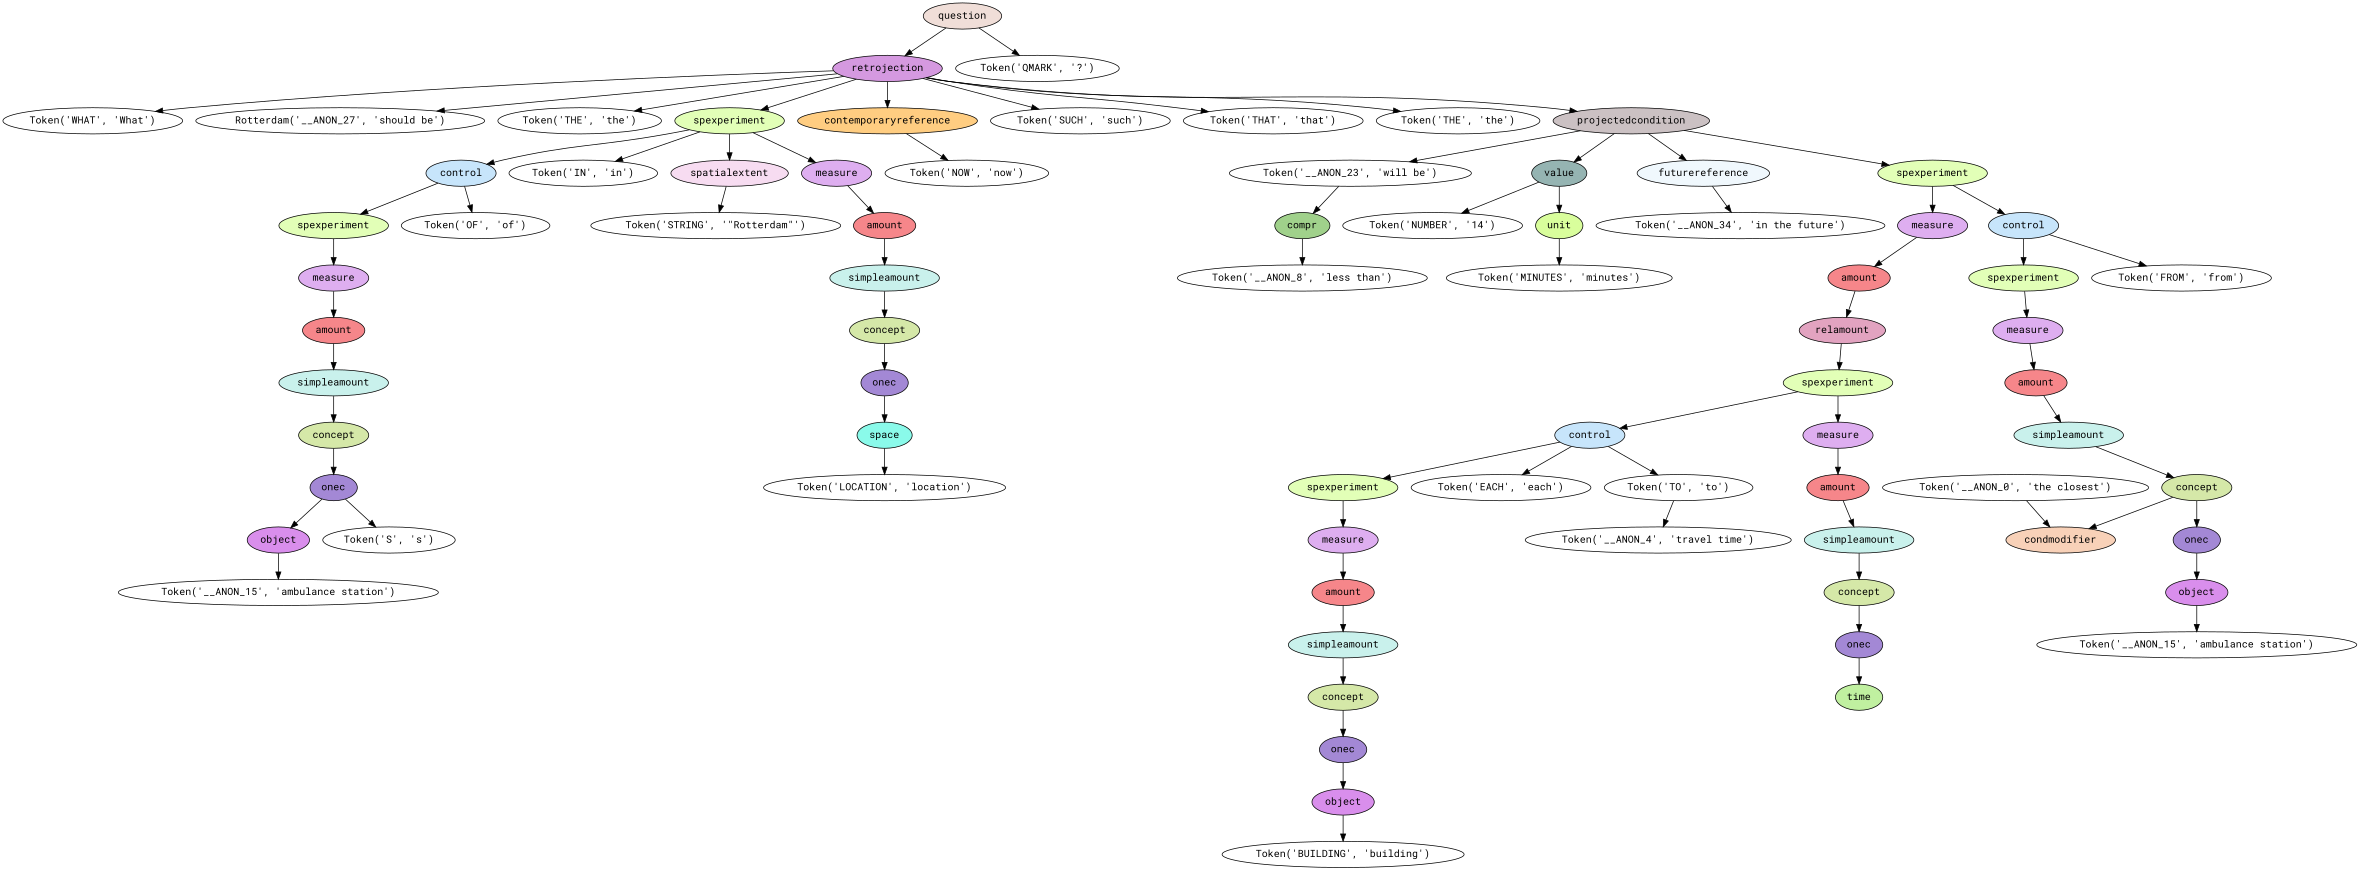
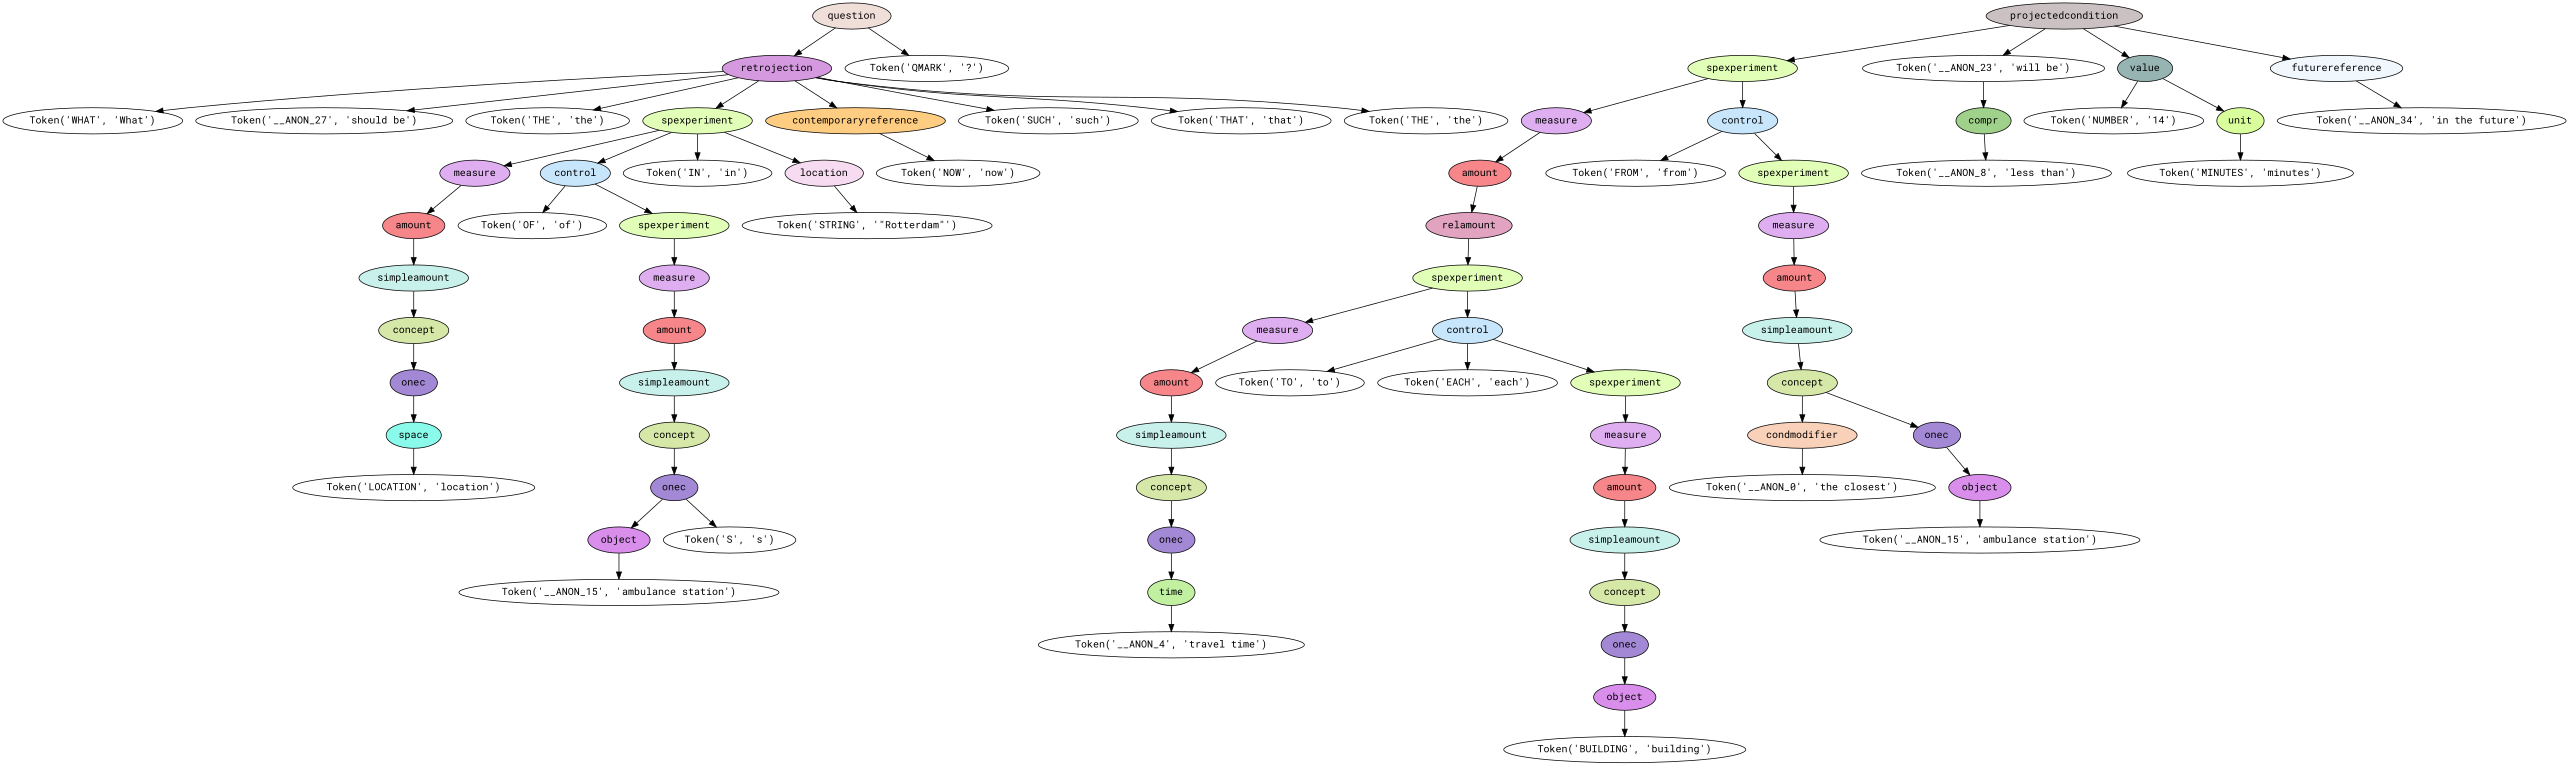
(1296, 97) -> none
(340, 121) -> (324, 121)
(730, 173) -> (824, 173)
(1670, 510) -> (1171, 615)
(2036, 511) -> (1802, 458)
